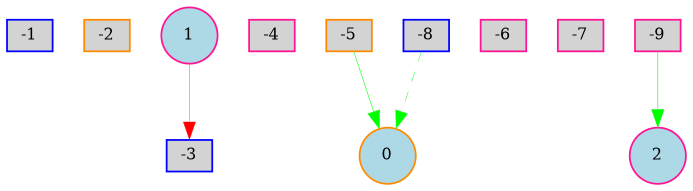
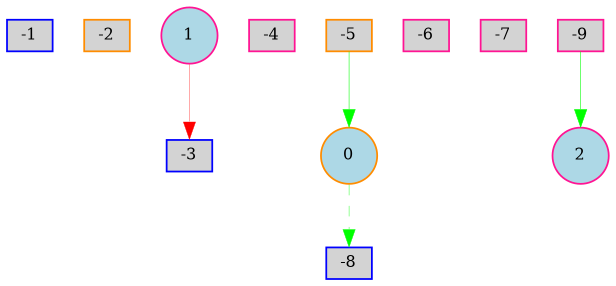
(412, 82) -> (349, 207)
